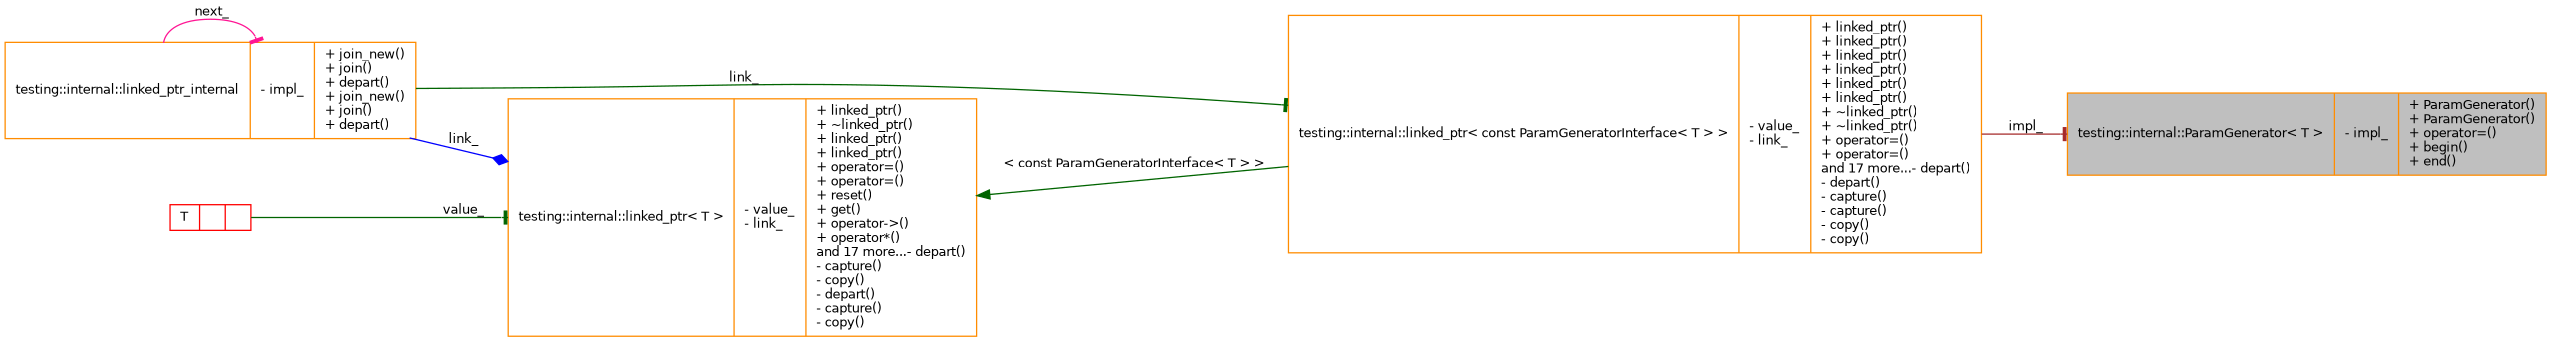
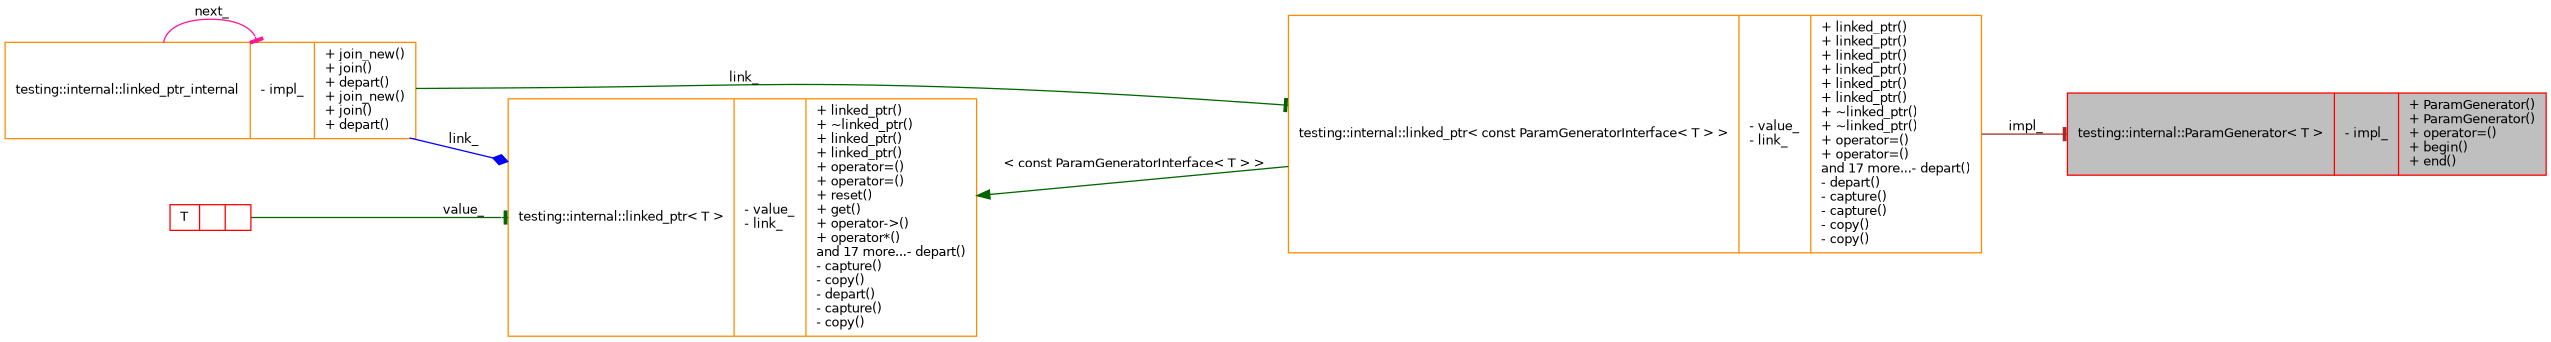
(2307, 134) -> (2307, 134)
